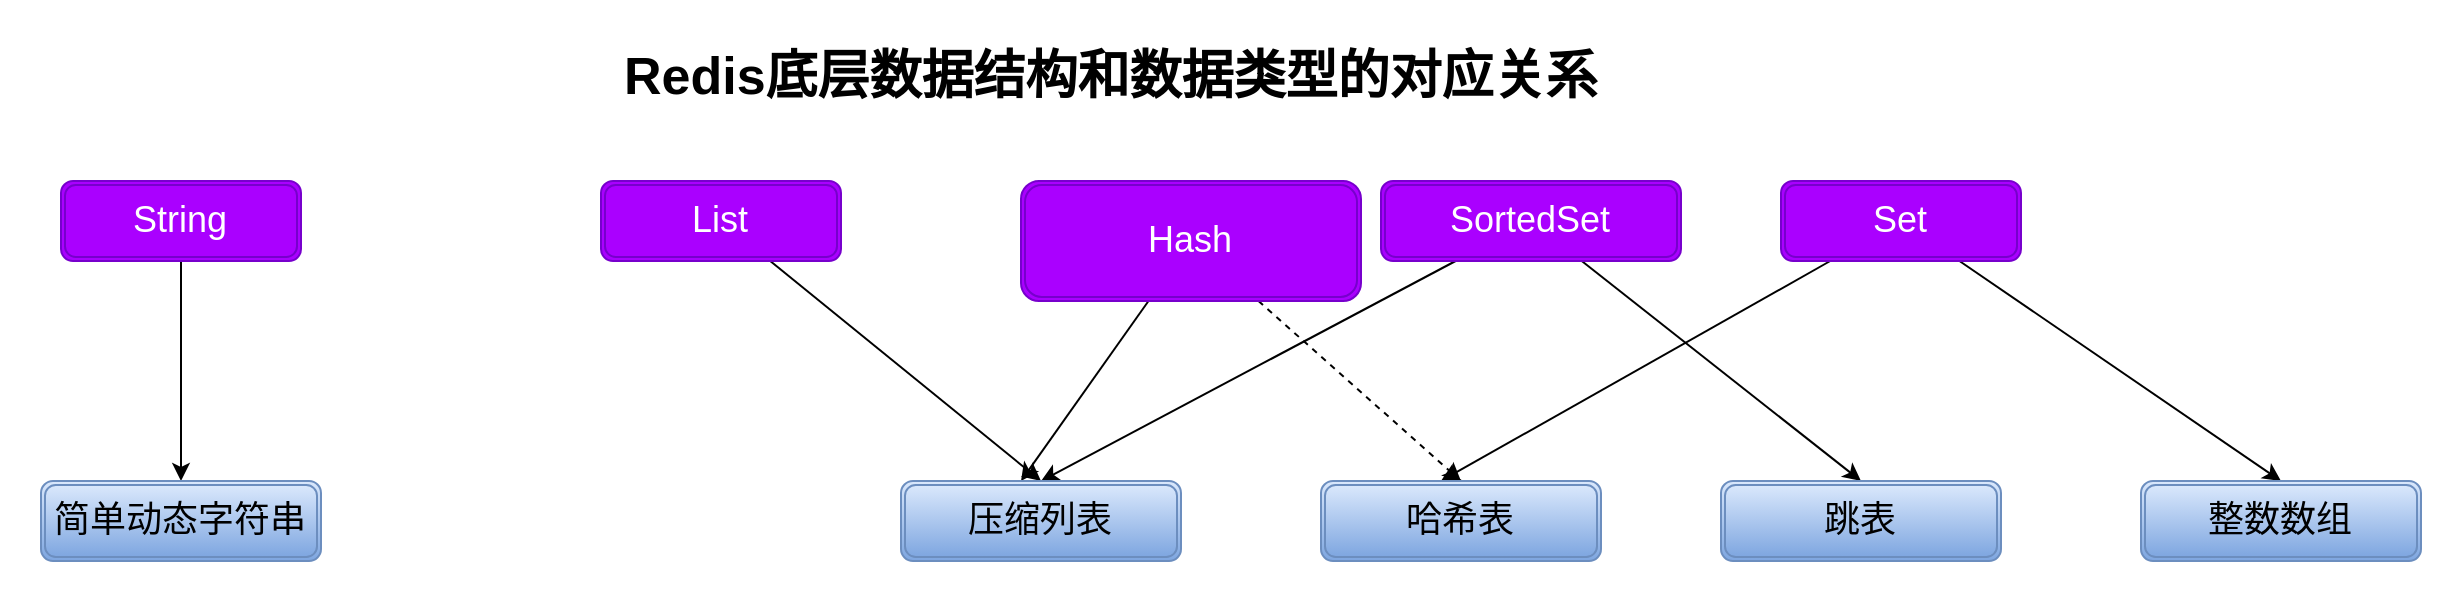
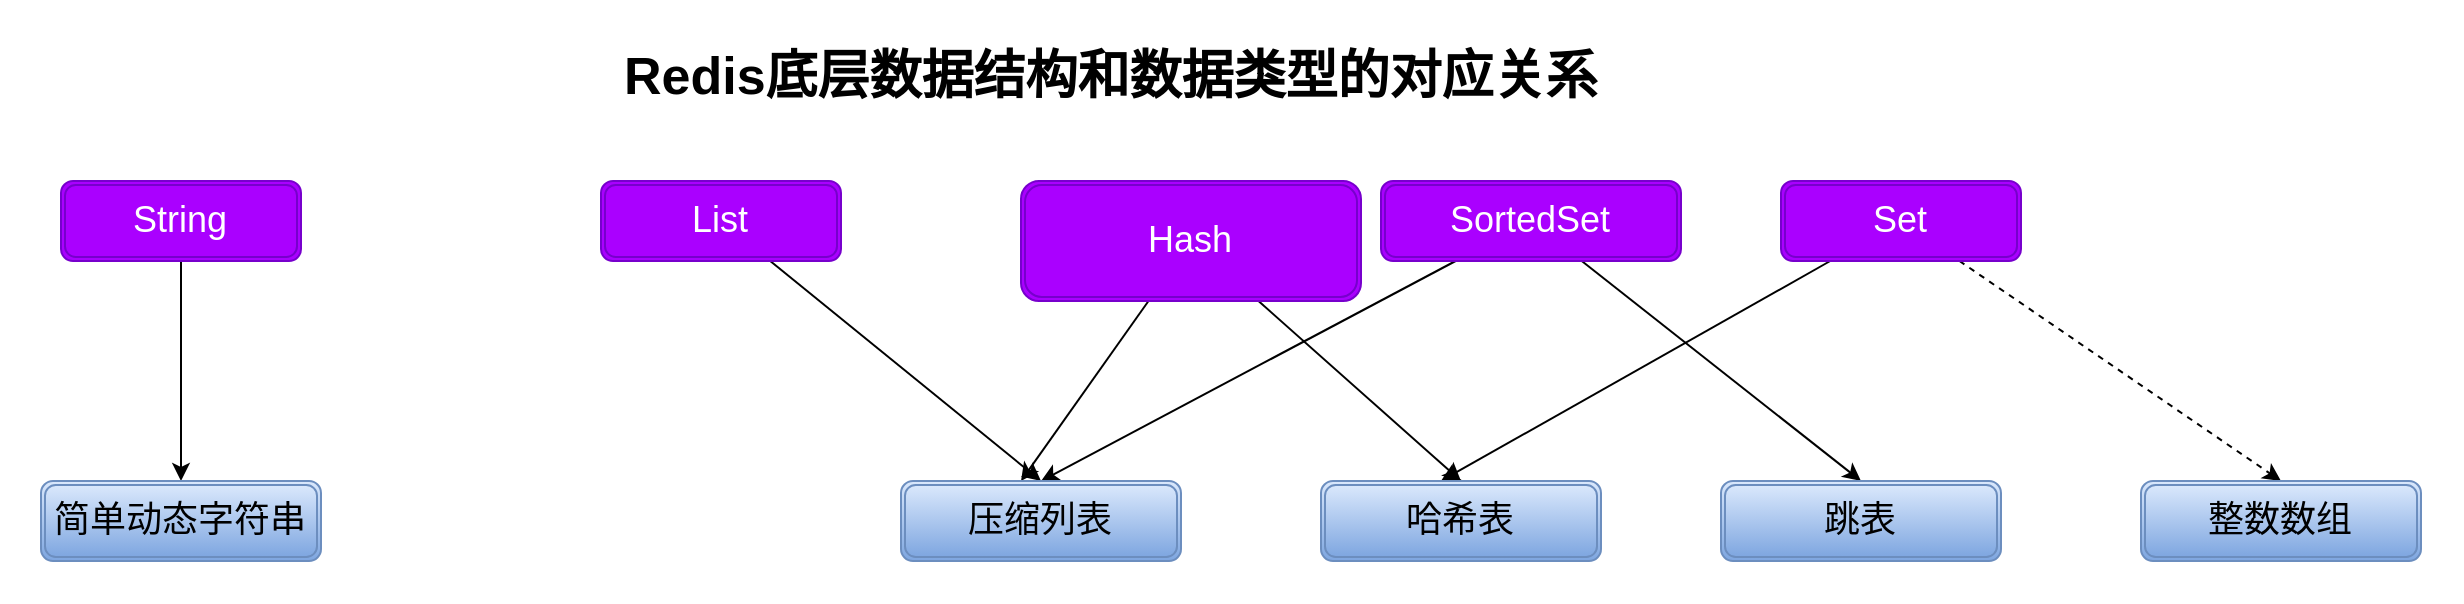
(2115, 367) -> (2115, 367)
(1354, 386) -> (1354, 386)
